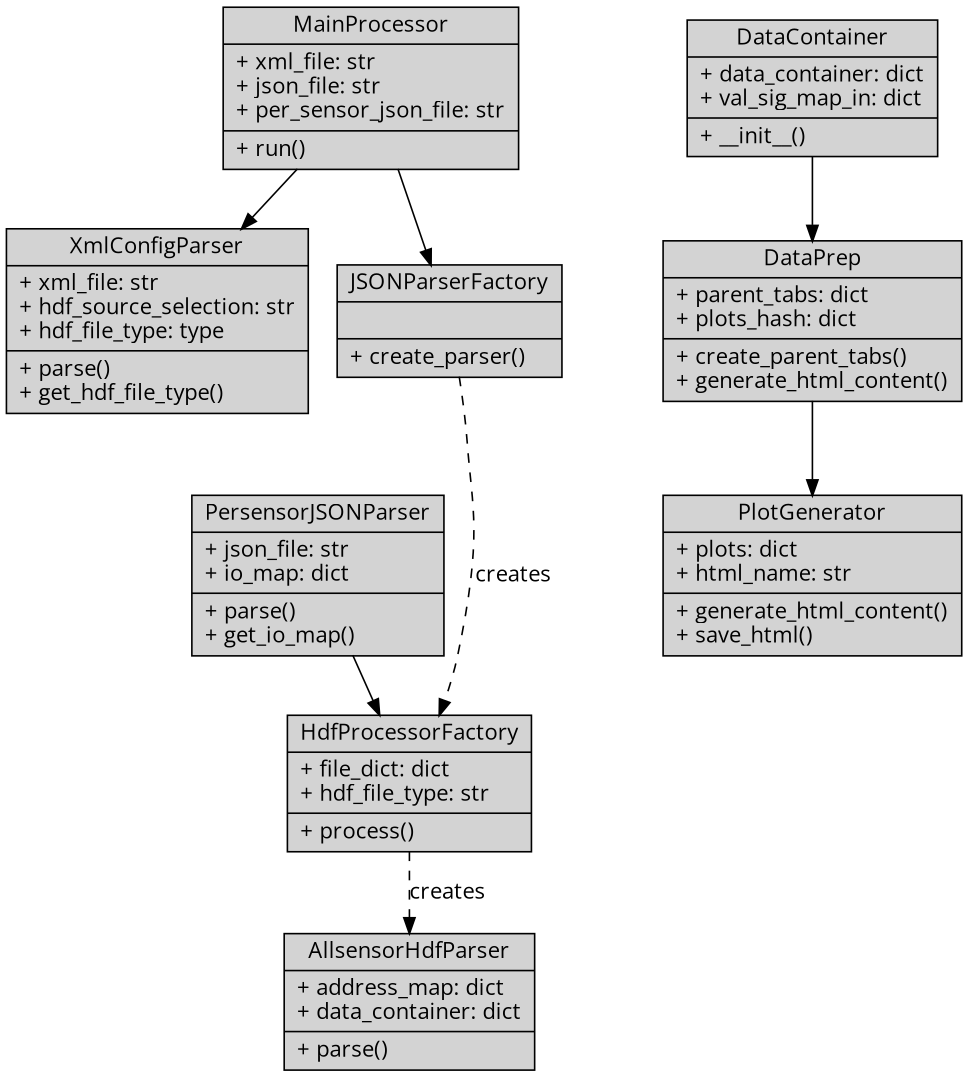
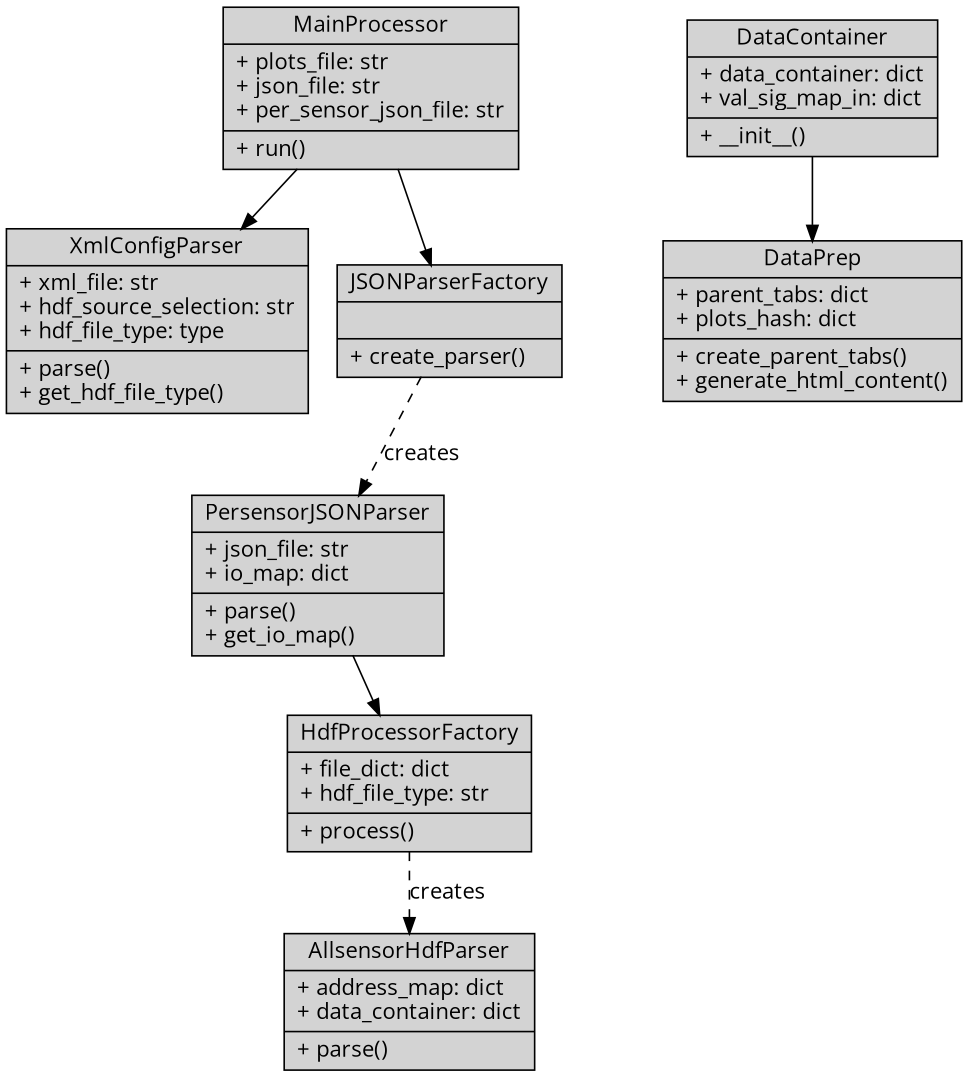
(307, 63) -> (313, 63)
(474, 540) -> (394, 429)
(812, 576) -> none
